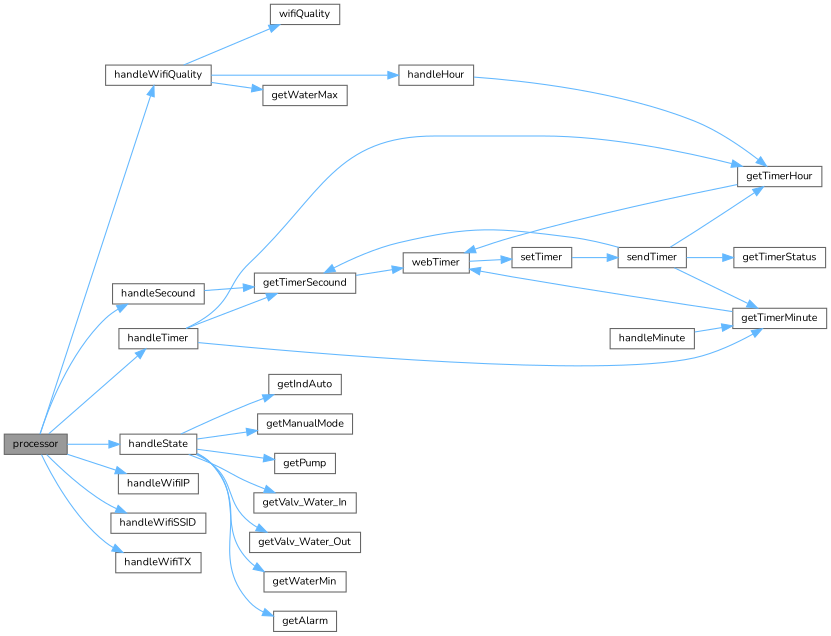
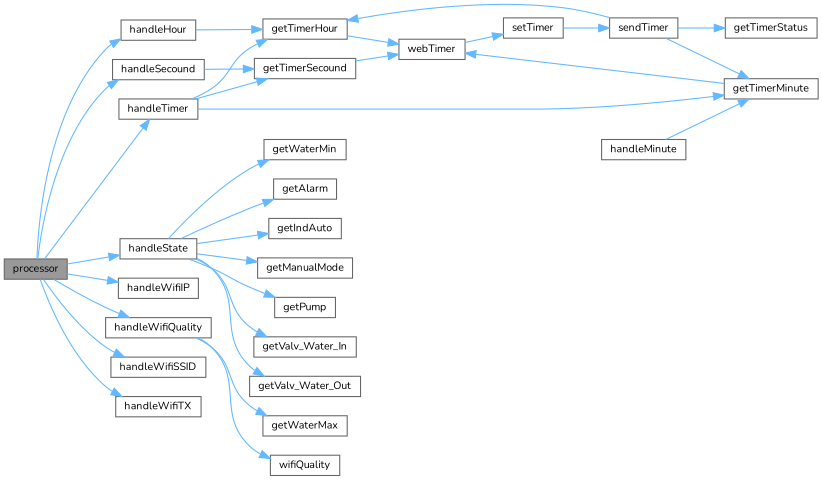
(299, 75) -> (55, 144)
(474, 230) -> none
